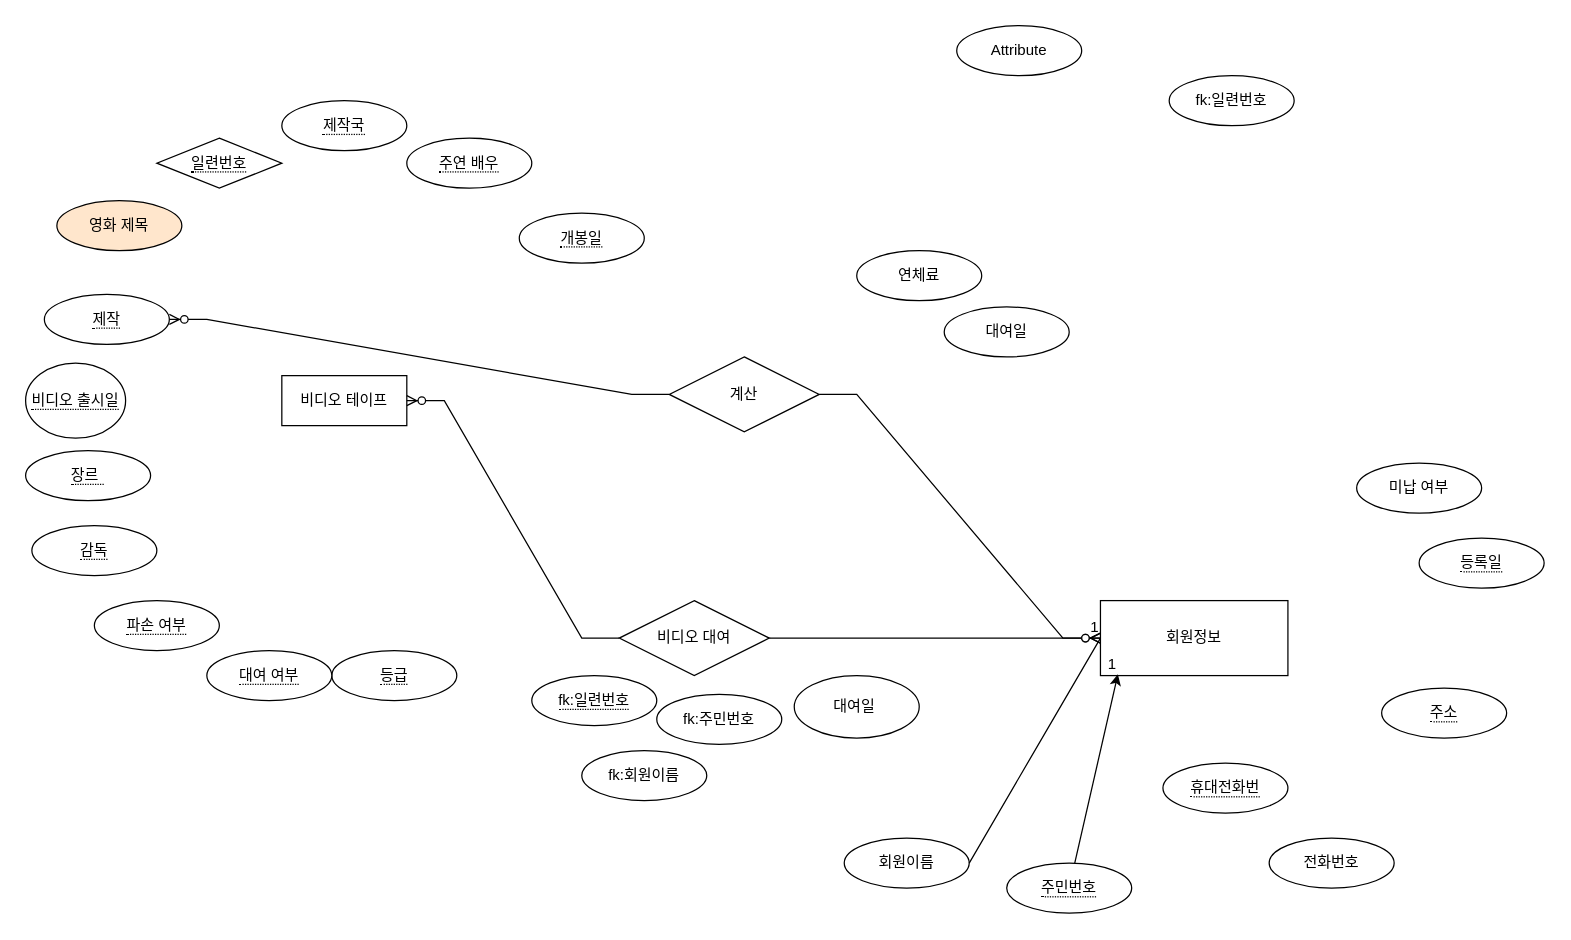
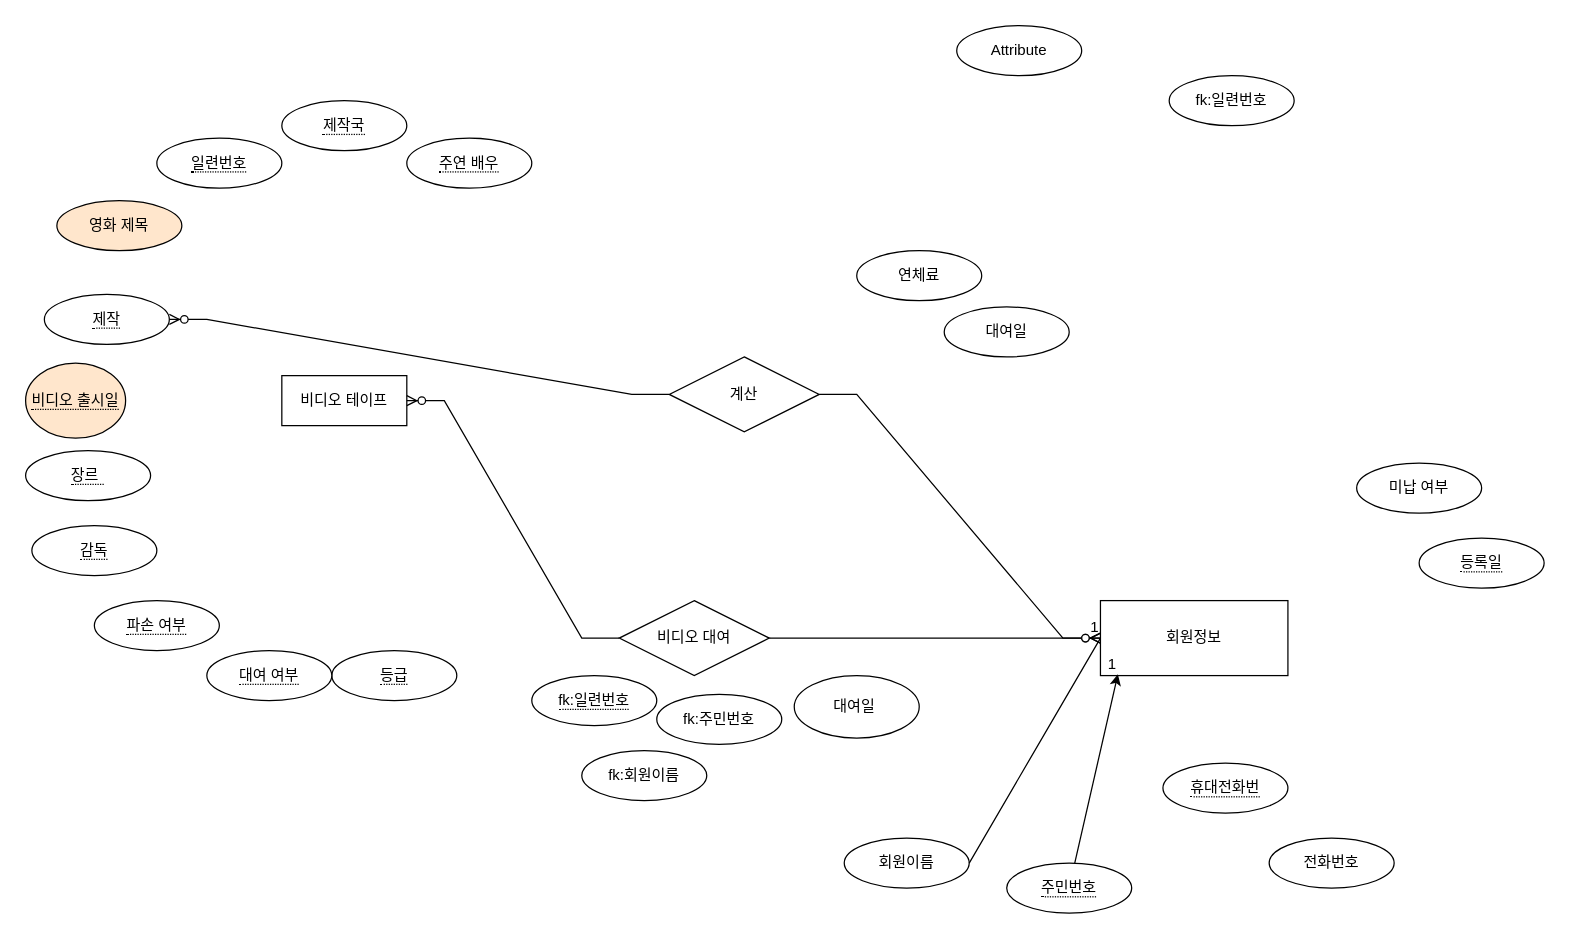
(219, 163) -> (219, 163)
(582, 238) -> none
(76, 401) -> (76, 401)
(1444, 713) -> none
